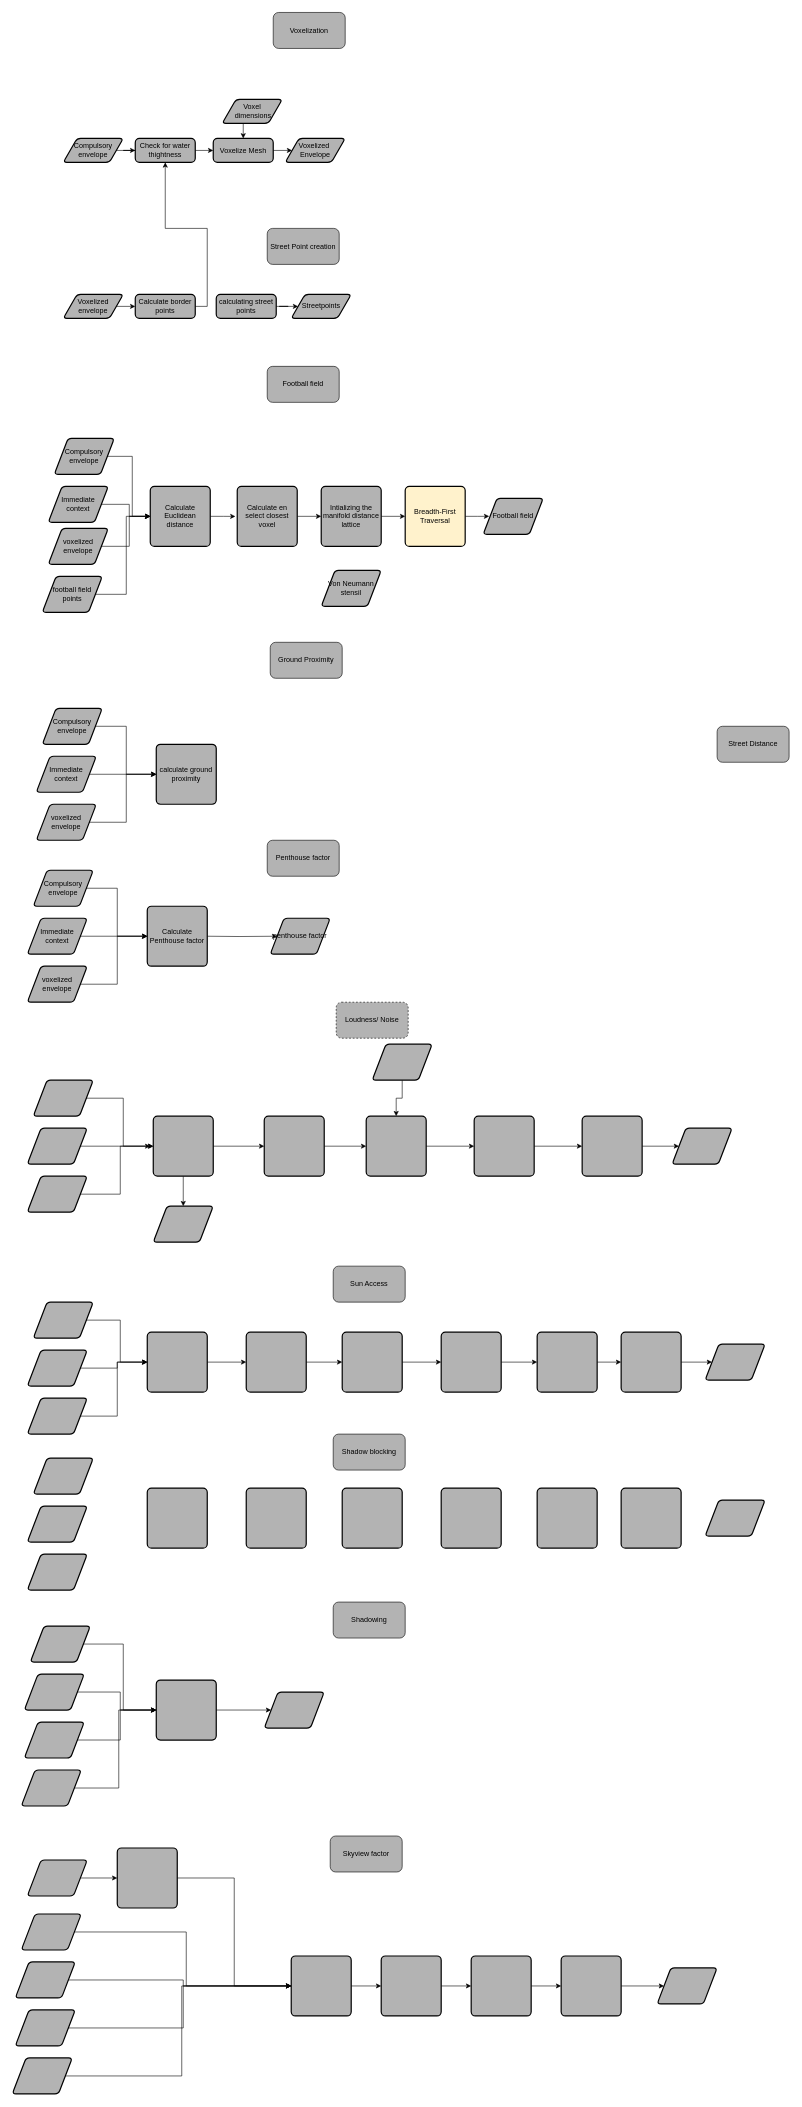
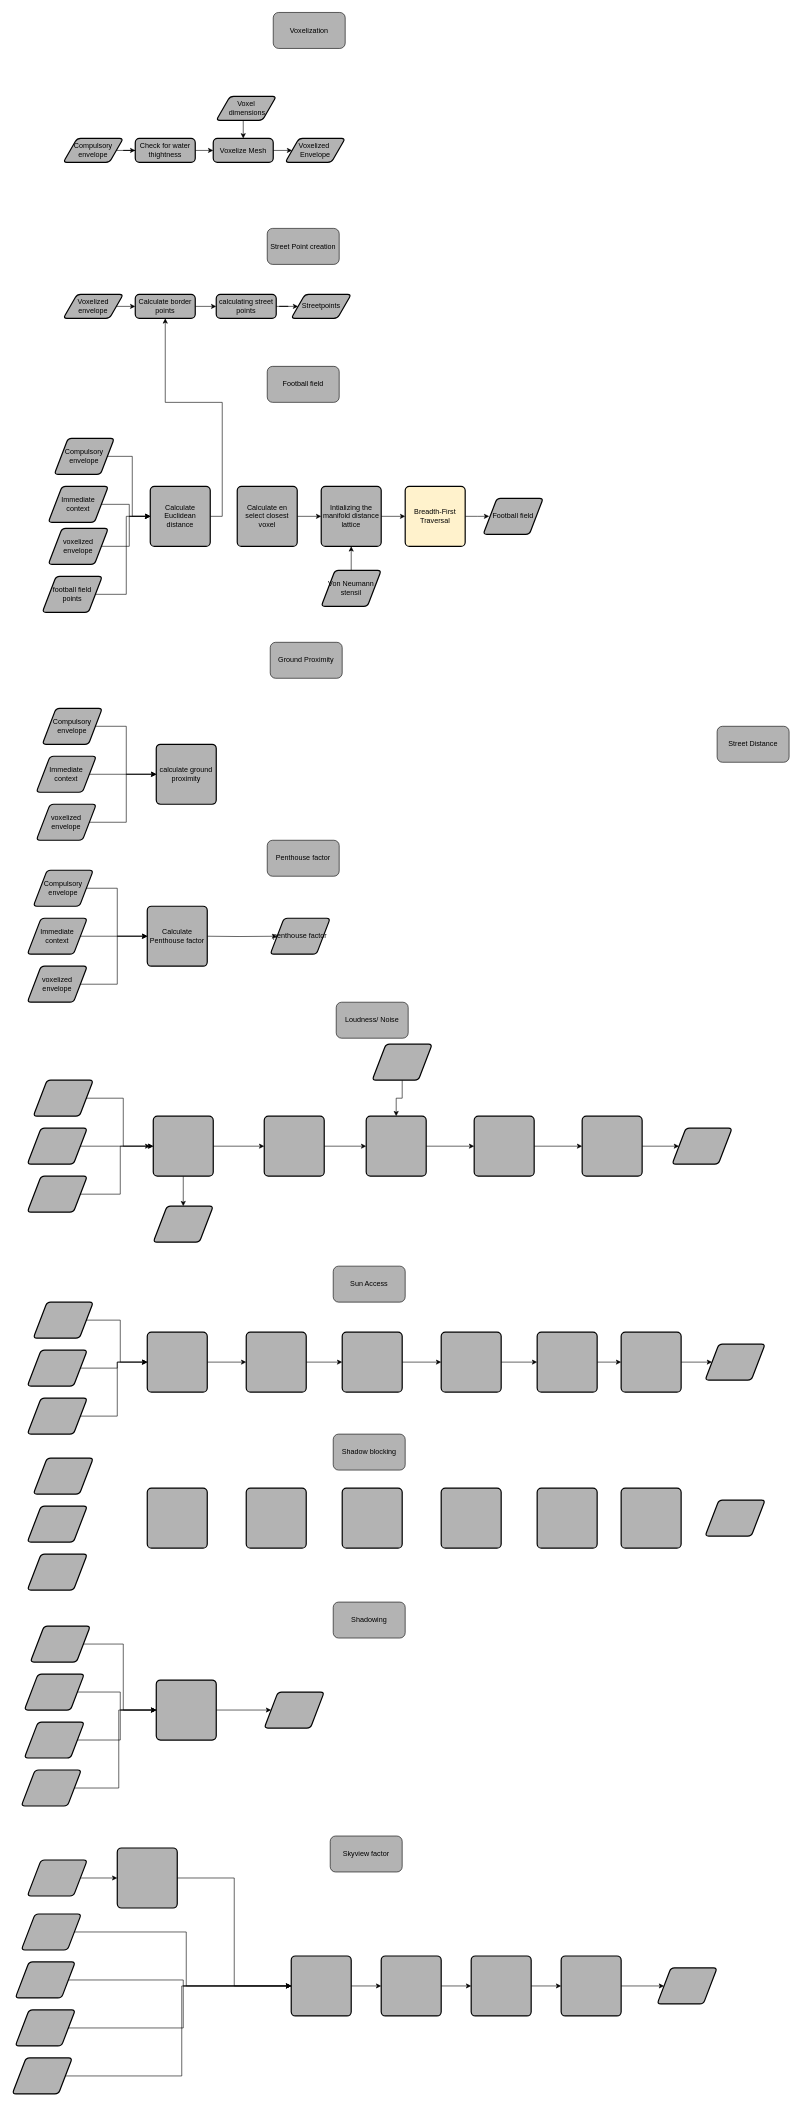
(252, 111) -> (246, 108)
(186, 228) -> (209, 306)
(227, 516) -> (194, 402)
none -> (351, 551)
(372, 1020) -> (372, 1020)
